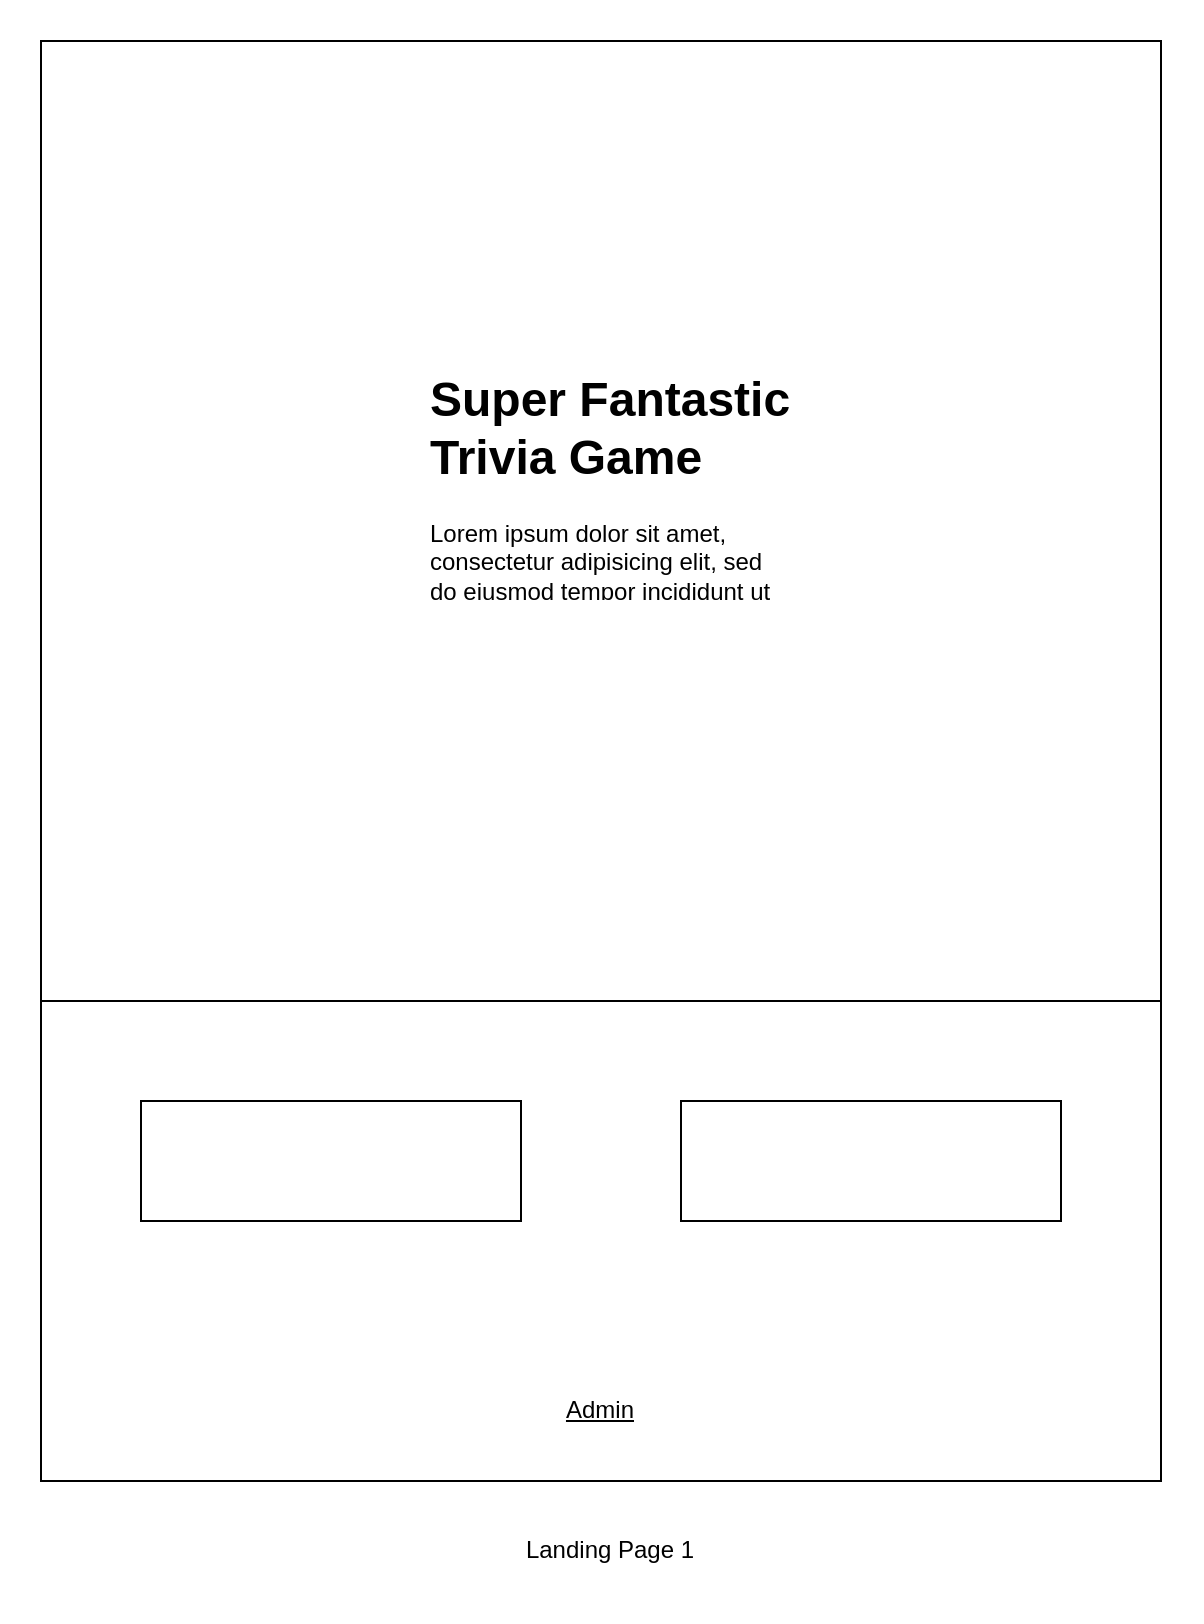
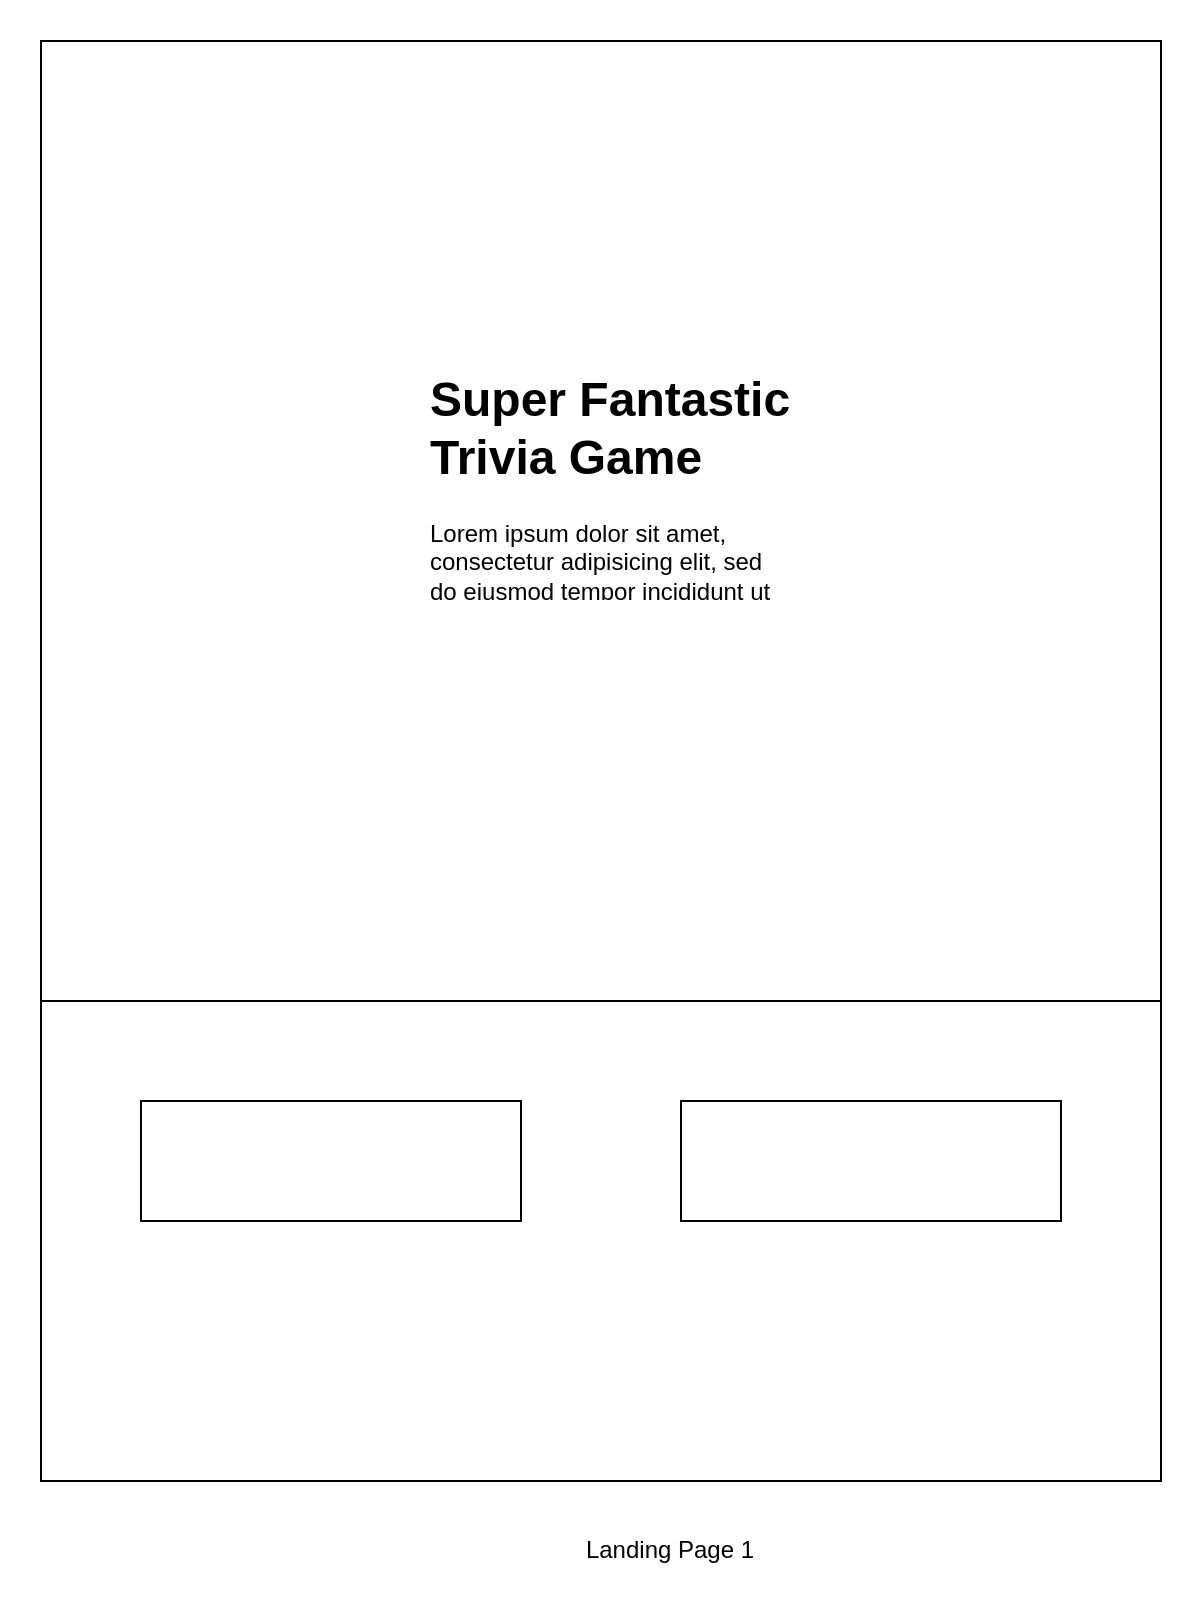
(601, 1411) -> none
(611, 1551) -> (671, 1551)
